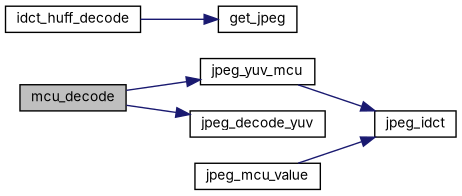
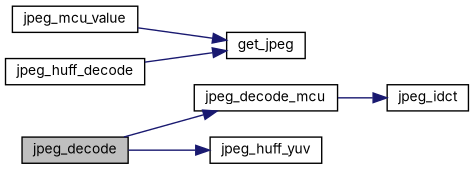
(73, 19) -> (75, 72)
(258, 72) -> (266, 98)
(73, 98) -> (75, 150)
(258, 124) -> (266, 150)
(330, 152) -> (175, 33)
